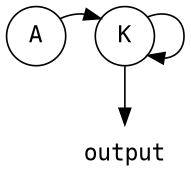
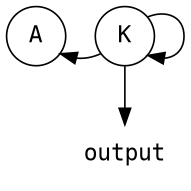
(72, 15) -> (89, 58)
